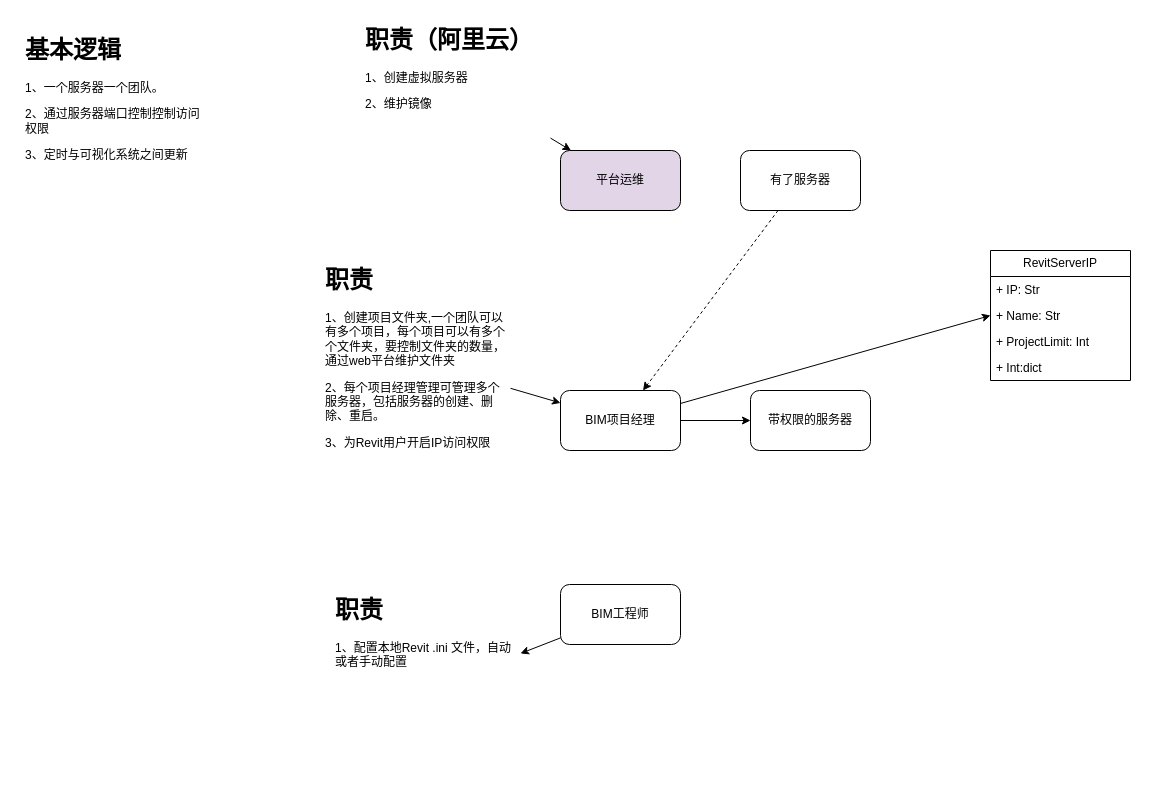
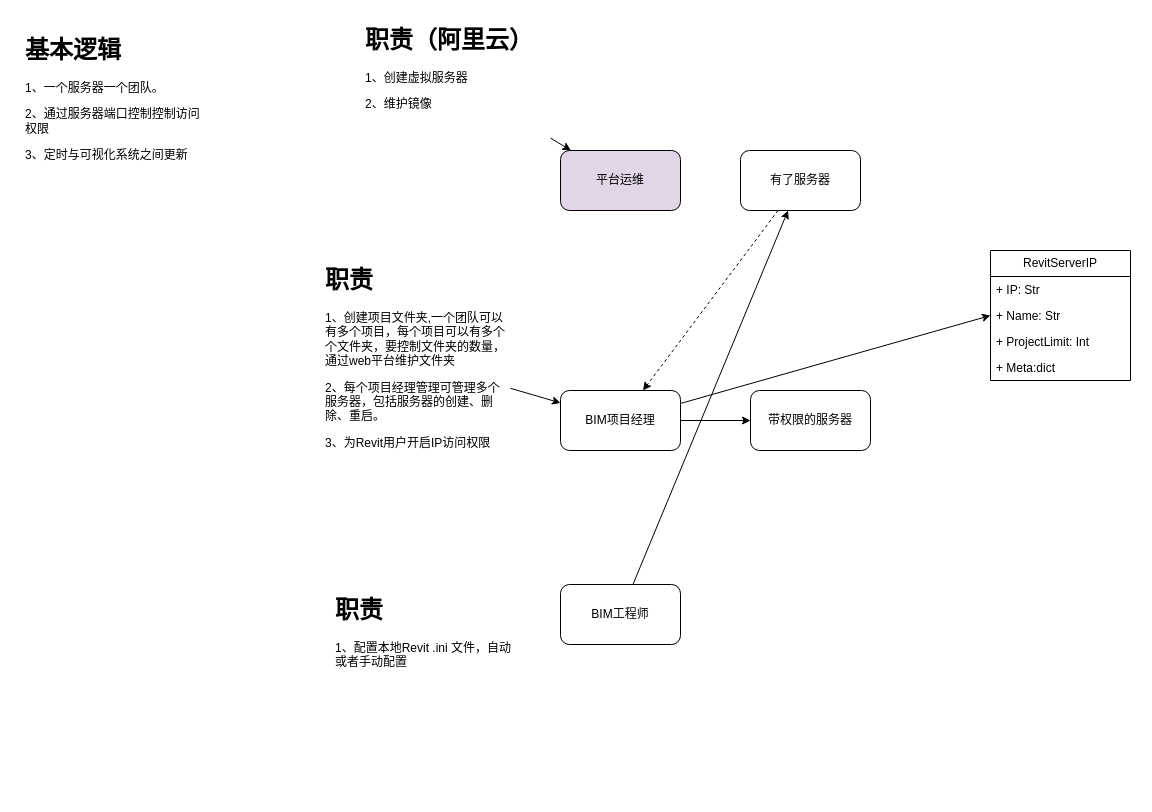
(1025, 369) -> (1029, 369)
(543, 645) -> (709, 400)
